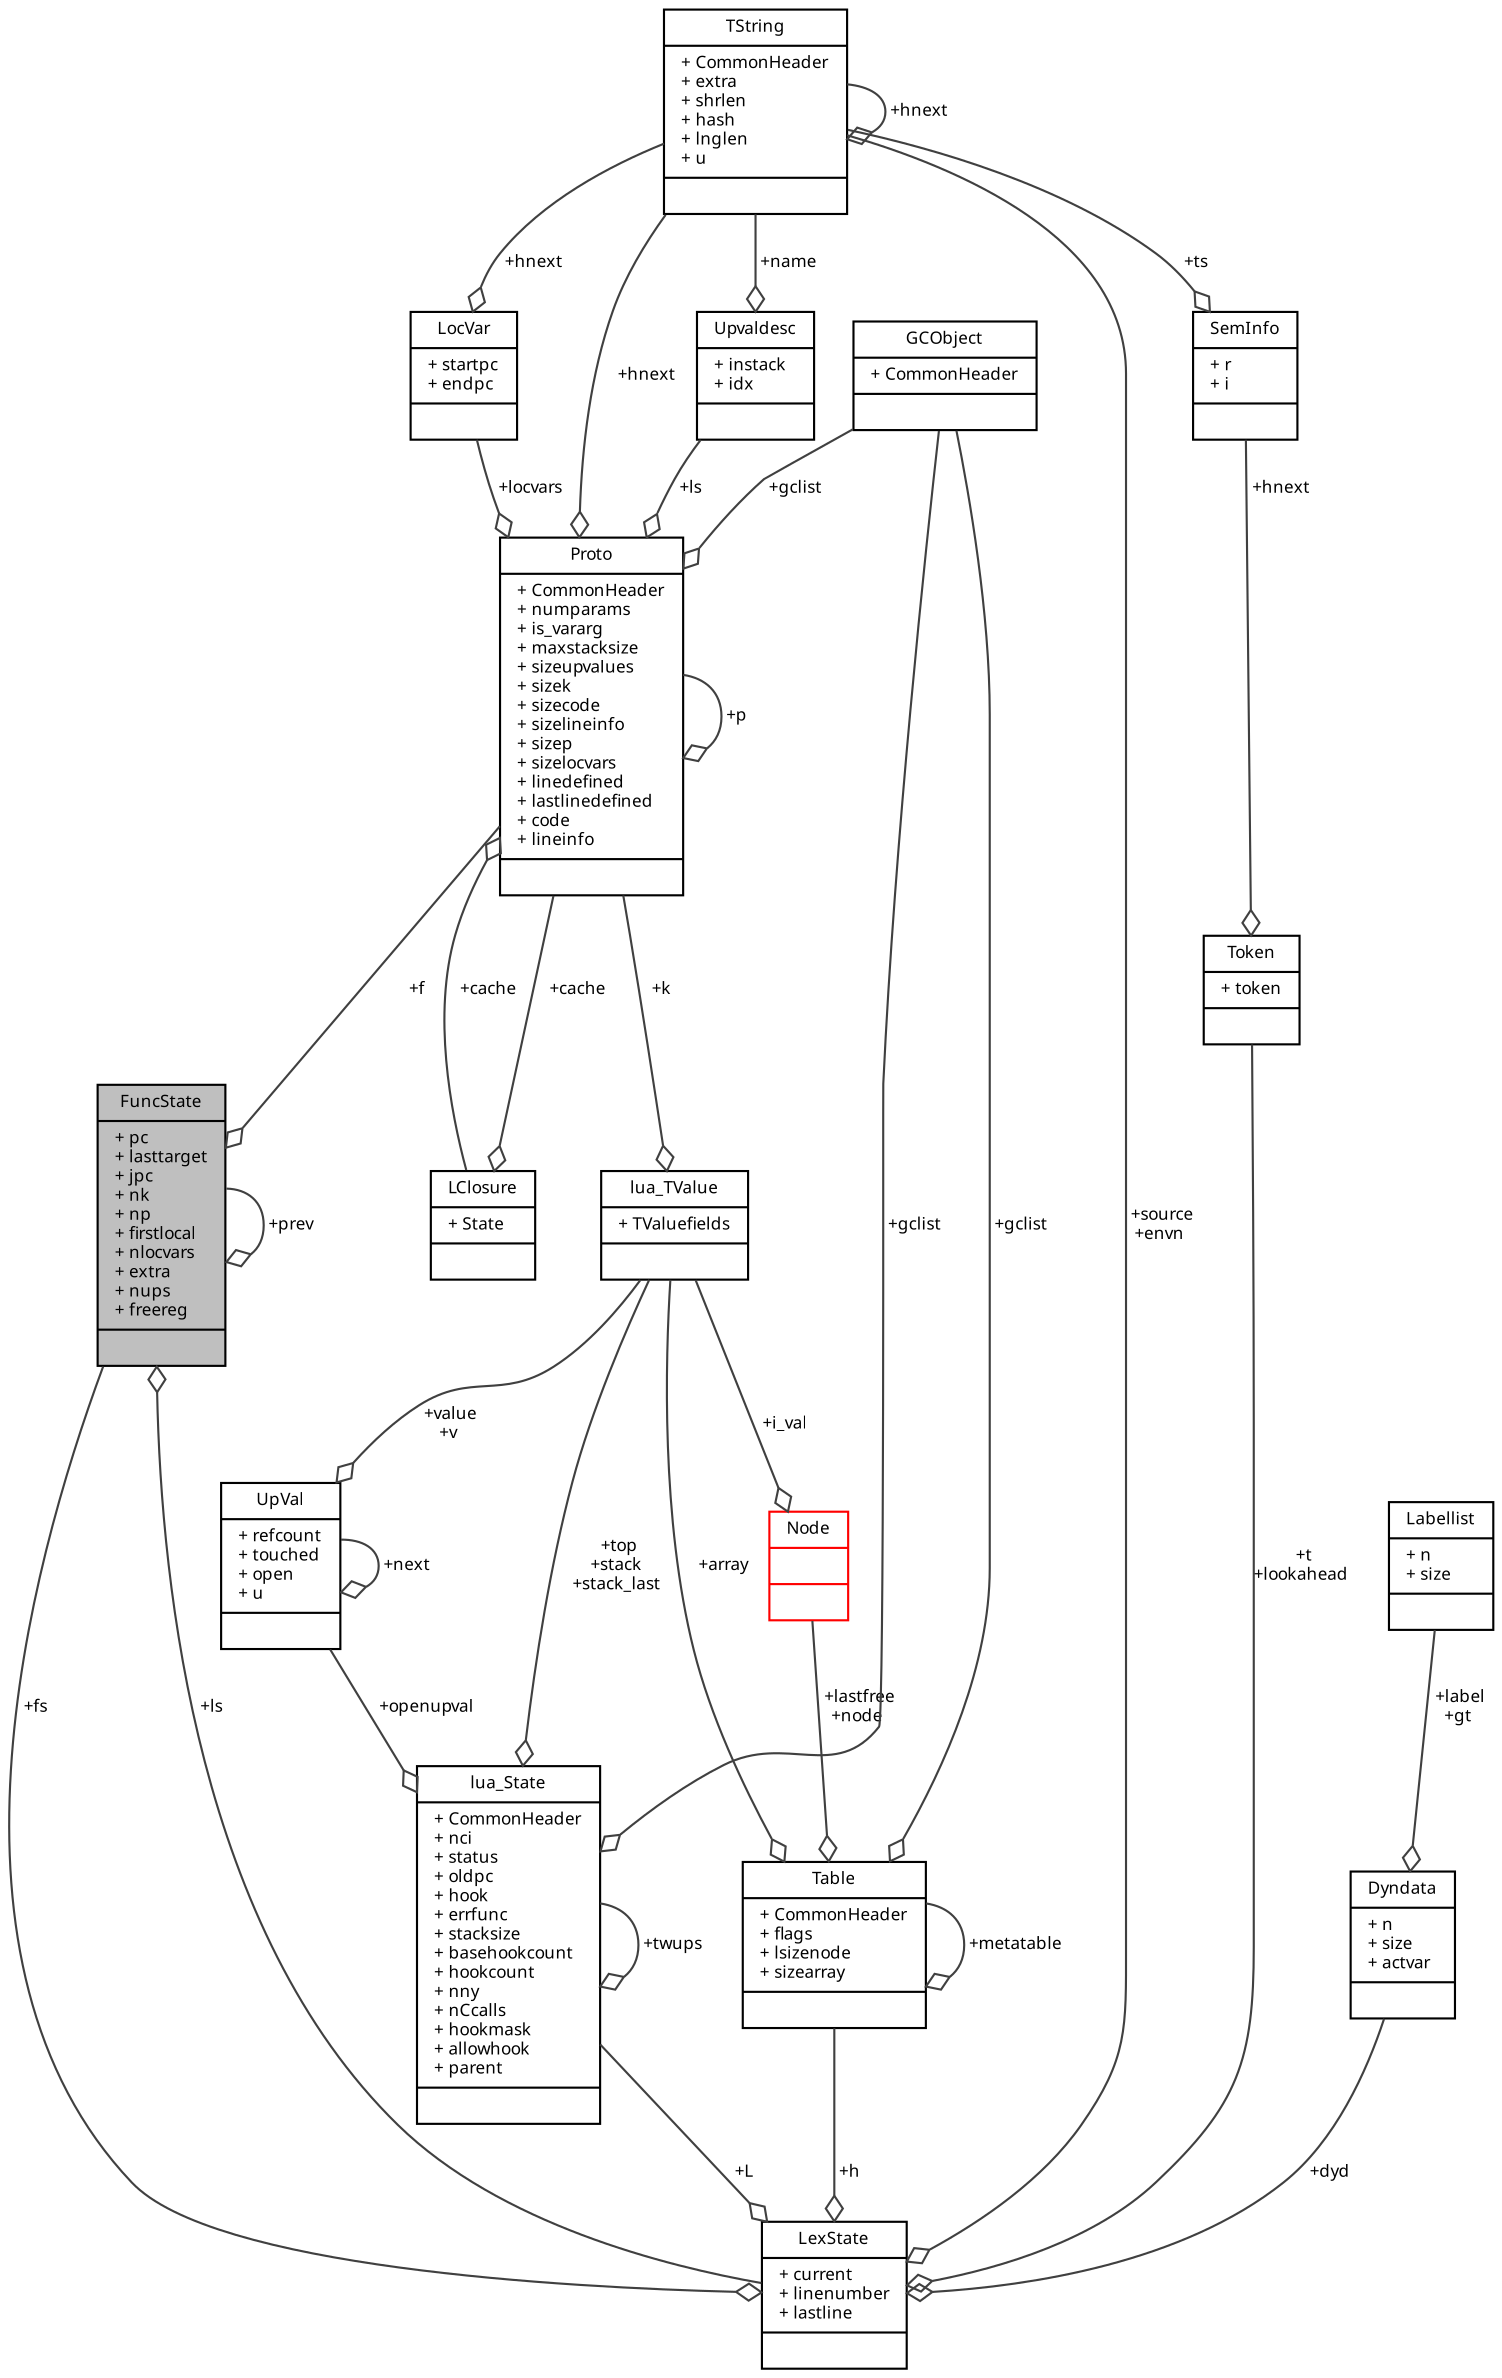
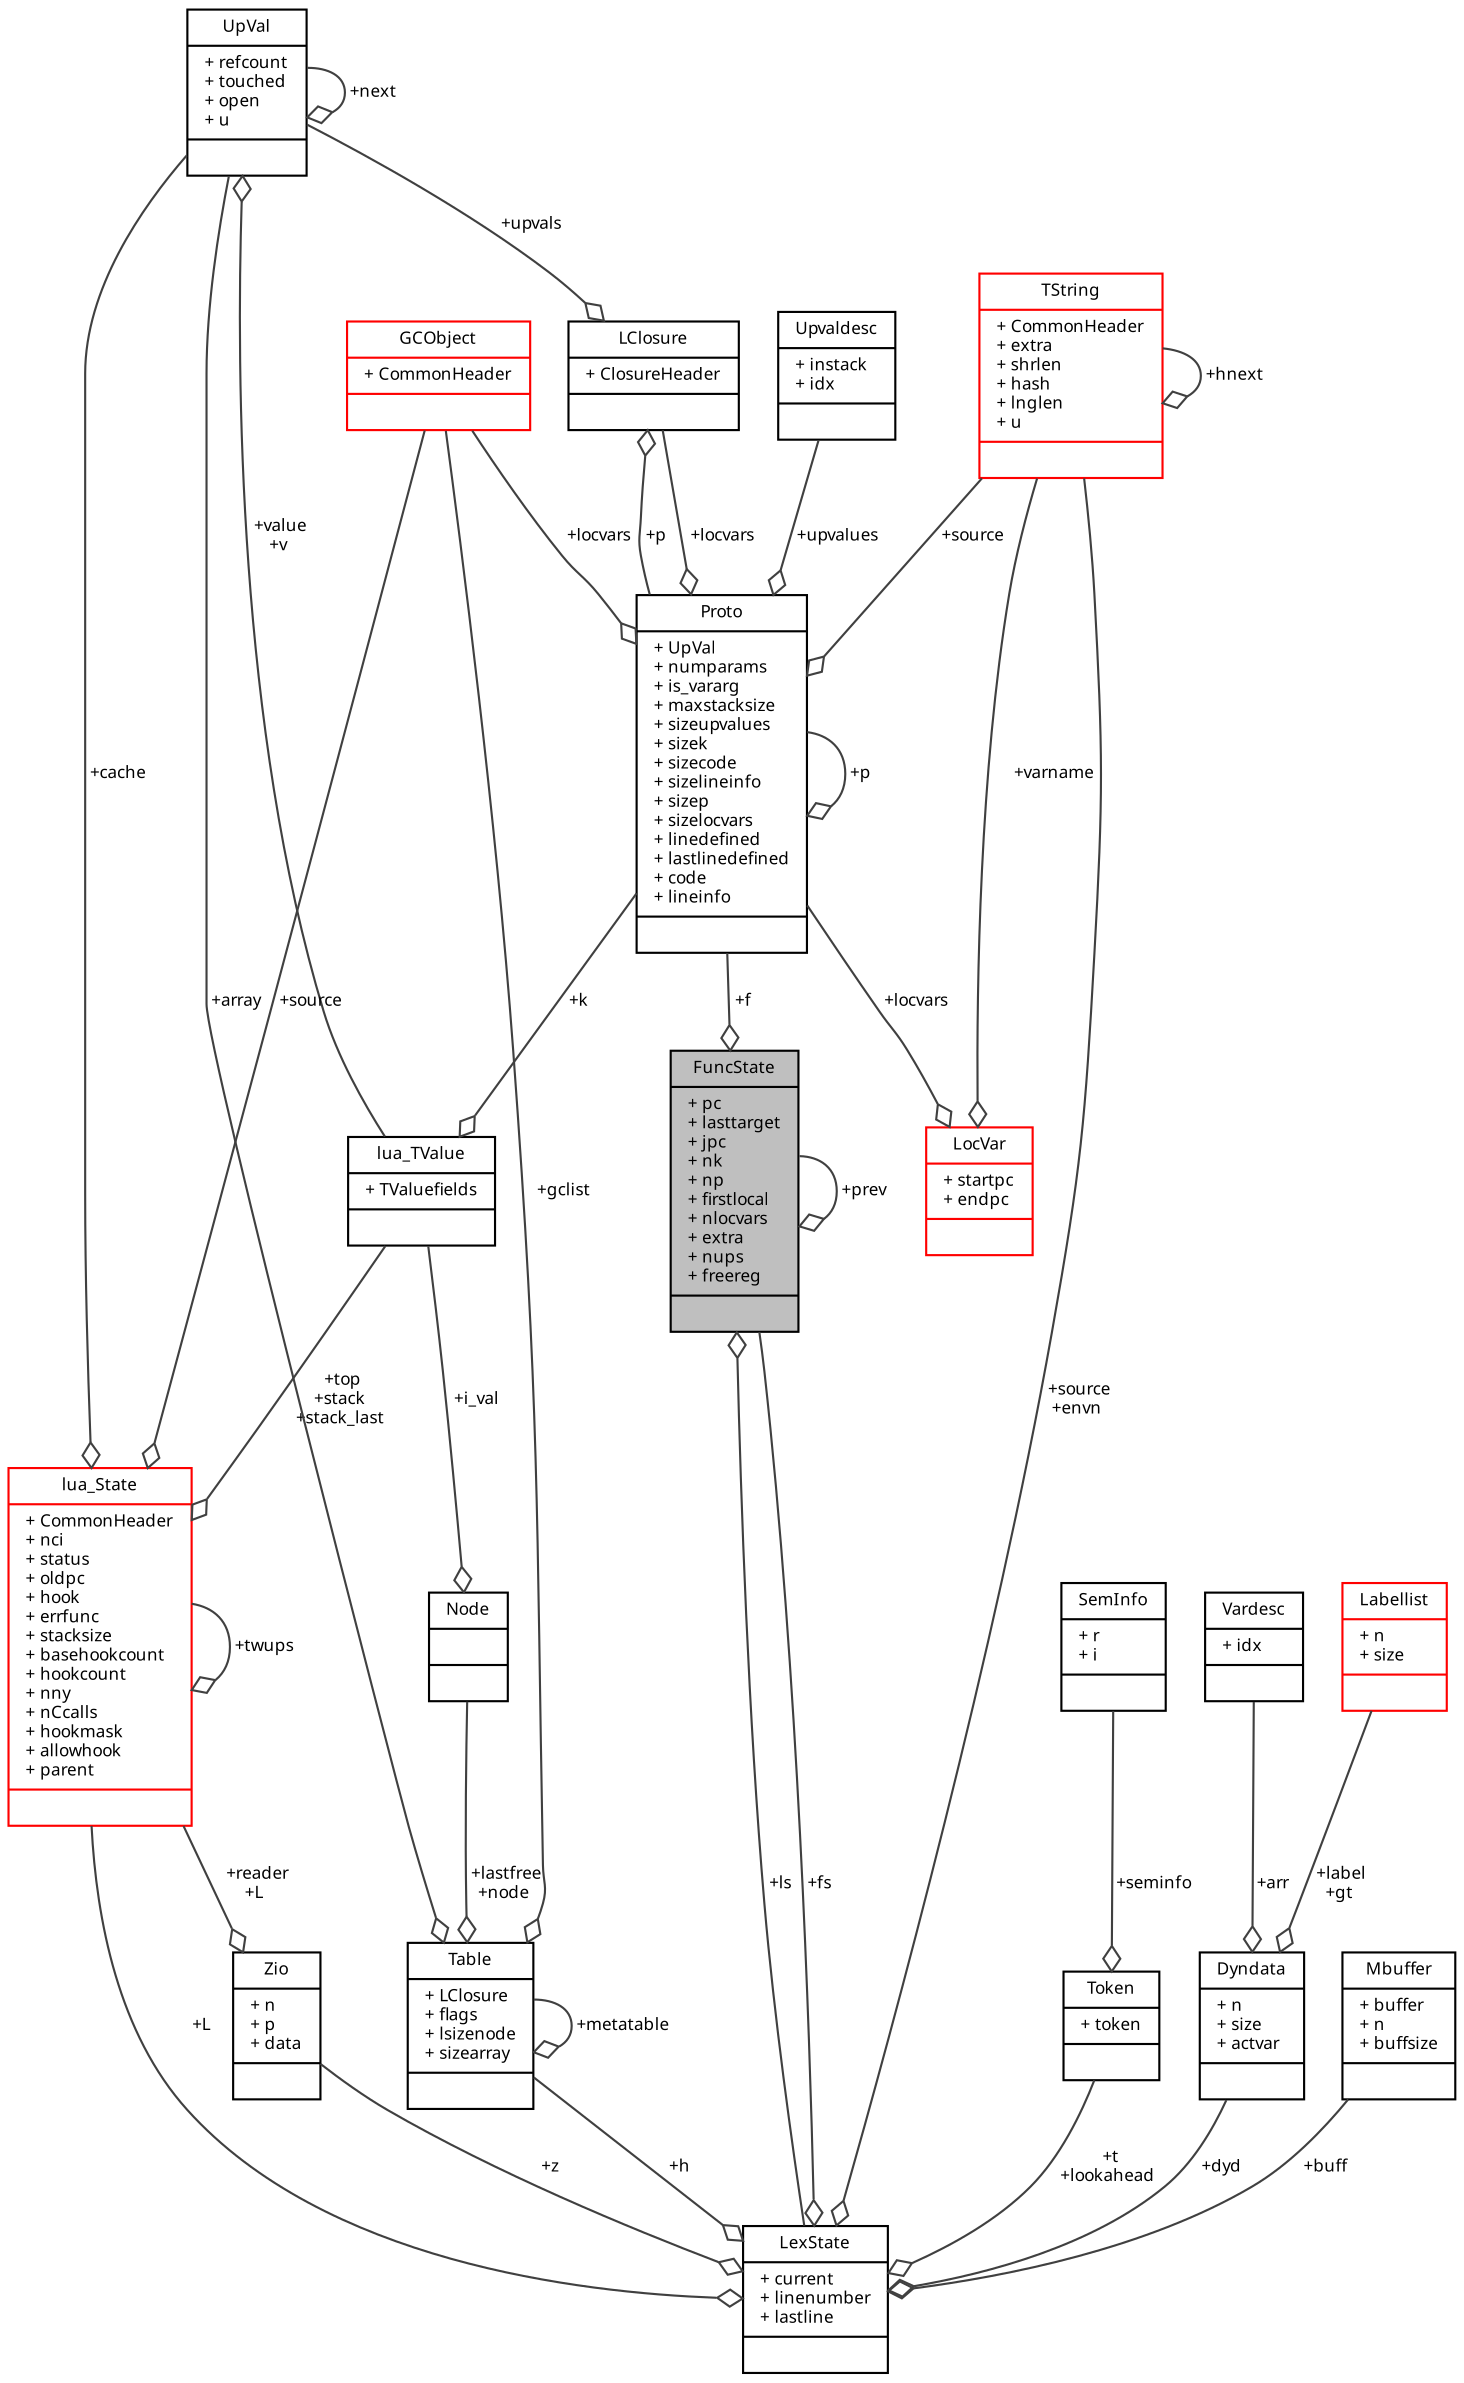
(756, 112) -> (1071, 376)
(1033, 186) -> none
none -> (451, 206)
(756, 250) -> none
(532, 263) -> (1052, 774)
(464, 376) -> (979, 1191)
(645, 376) -> (971, 537)
(945, 376) -> (439, 376)
(487, 477) -> (874, 1004)
(688, 489) -> (836, 537)
(794, 489) -> (597, 537)
(1279, 489) -> (1152, 1884)
(592, 591) -> (686, 648)
(486, 990) -> (721, 537)
(576, 990) -> (655, 537)
(477, 1224) -> (654, 375)
(913, 1225) -> (309, 1002)
(809, 1566) -> (468, 1647)
(1441, 1566) -> (1395, 1647)
(678, 1568) -> (217, 1059)
none -> (1254, 1647)
(424, 1708) -> (116, 774)
(834, 1915) -> (467, 1996)
(509, 1945) -> (100, 1647)
none -> (277, 2026)
none -> (1399, 2026)
